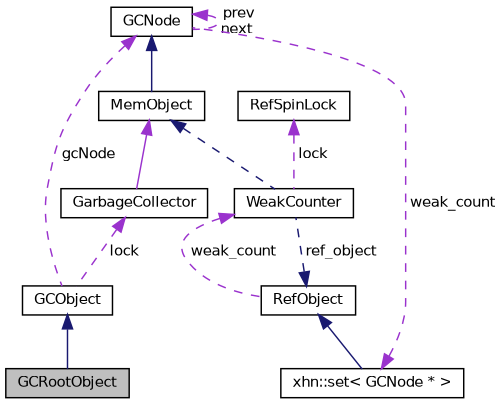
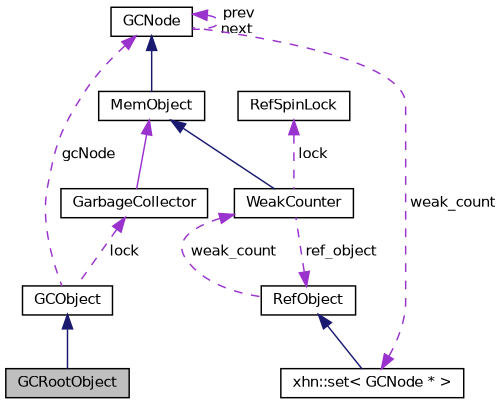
(229, 159) -> (229, 159)
(300, 245) -> (300, 245)
